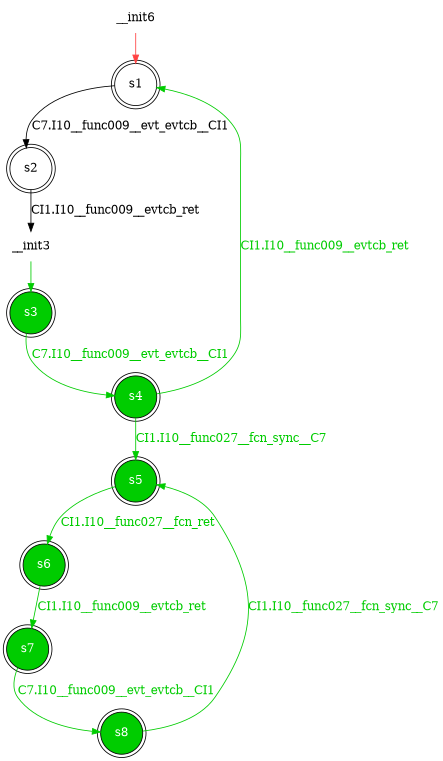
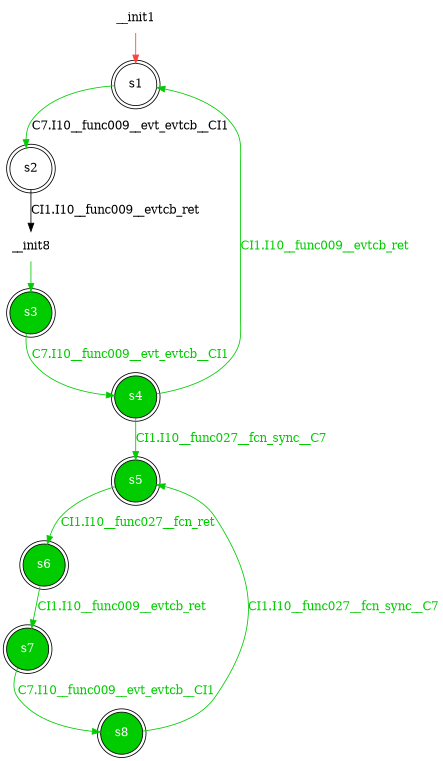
(136, 18) -> (136, 18)
(60, 98) -> (60, 98)
(31, 247) -> (31, 247)
